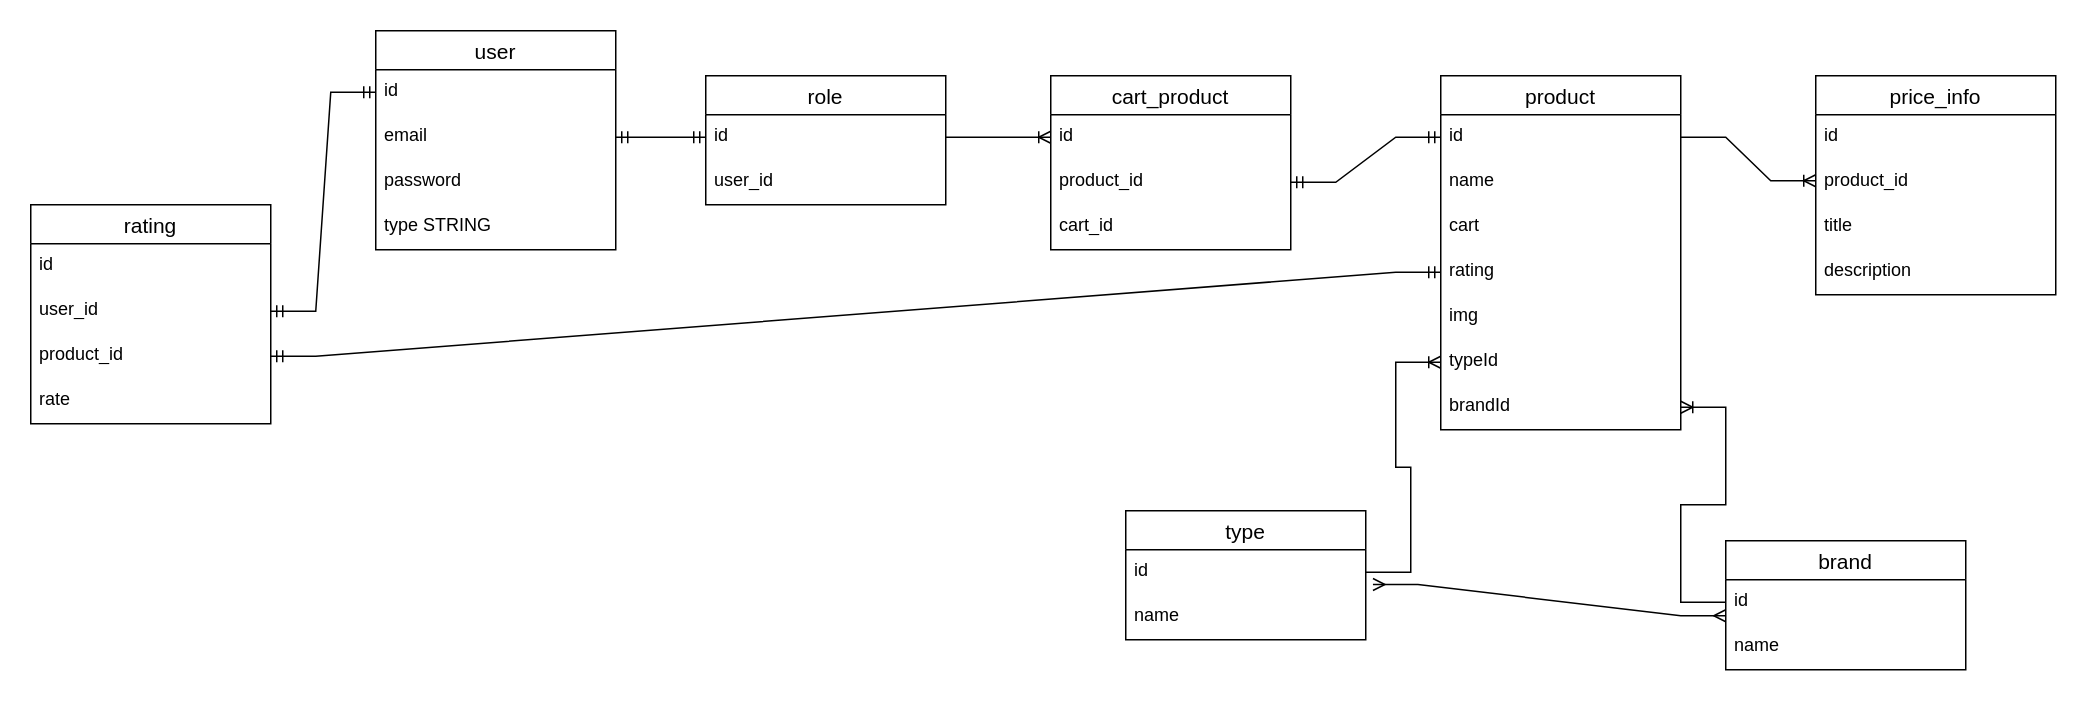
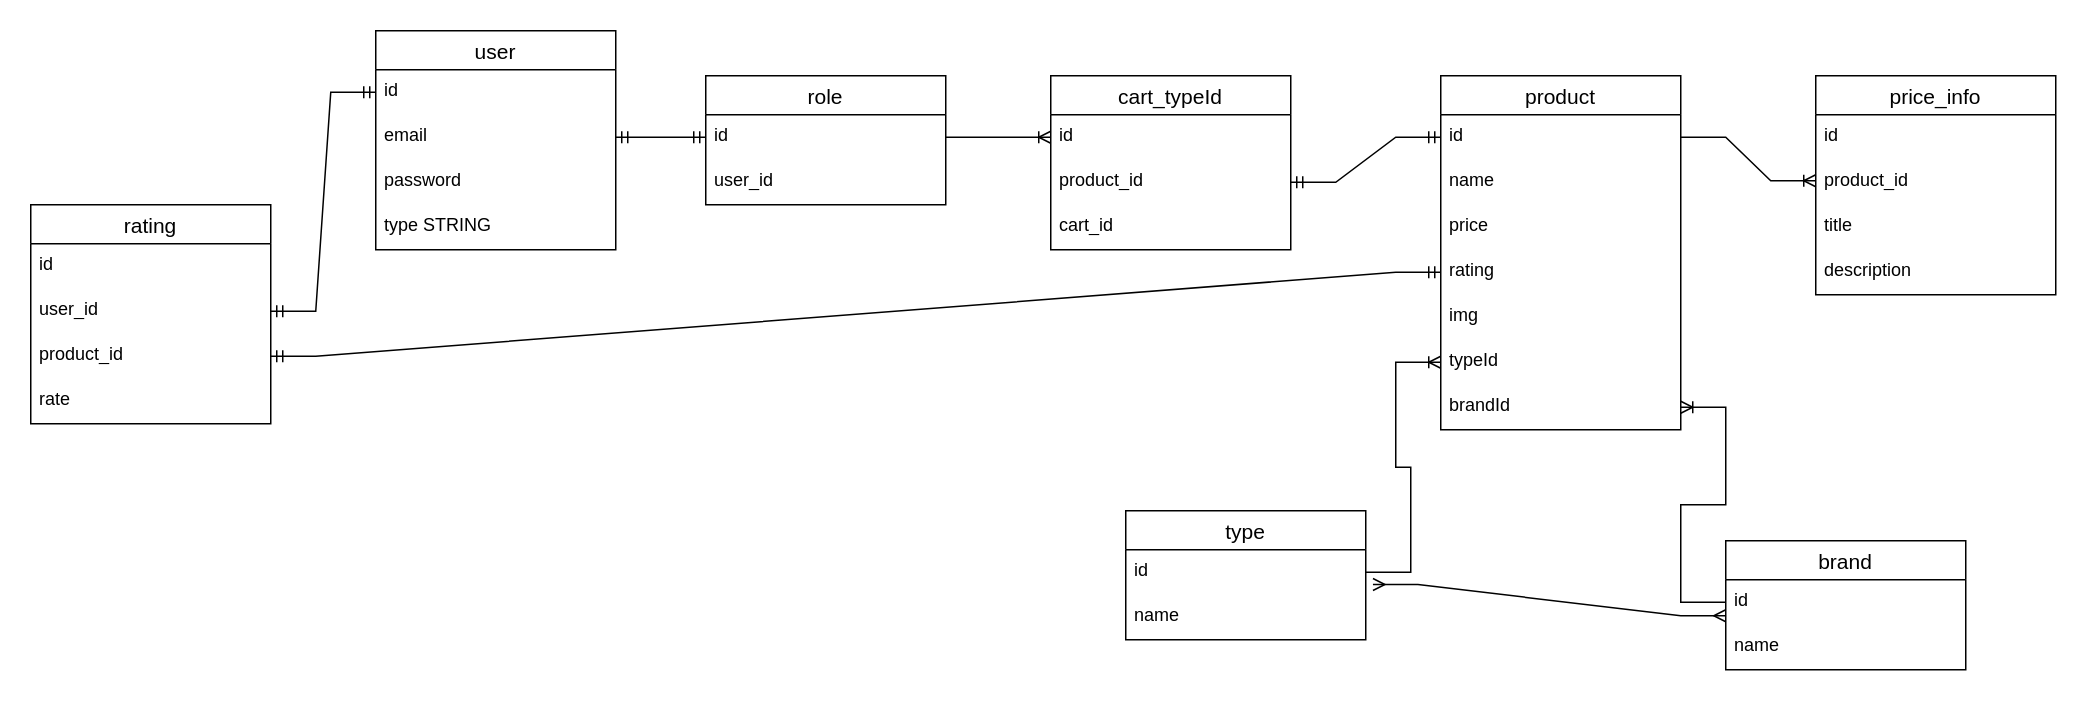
(1170, 97) -> (1170, 97)
(1470, 226) -> (1473, 226)
